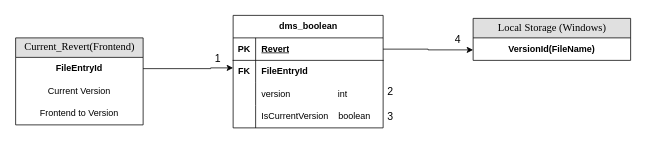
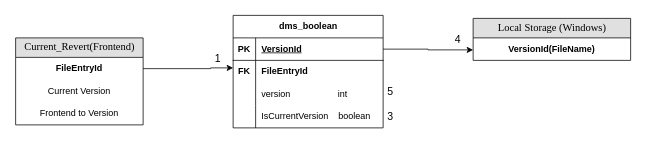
(276, 49) -> (283, 49)
(390, 91) -> (390, 91)
